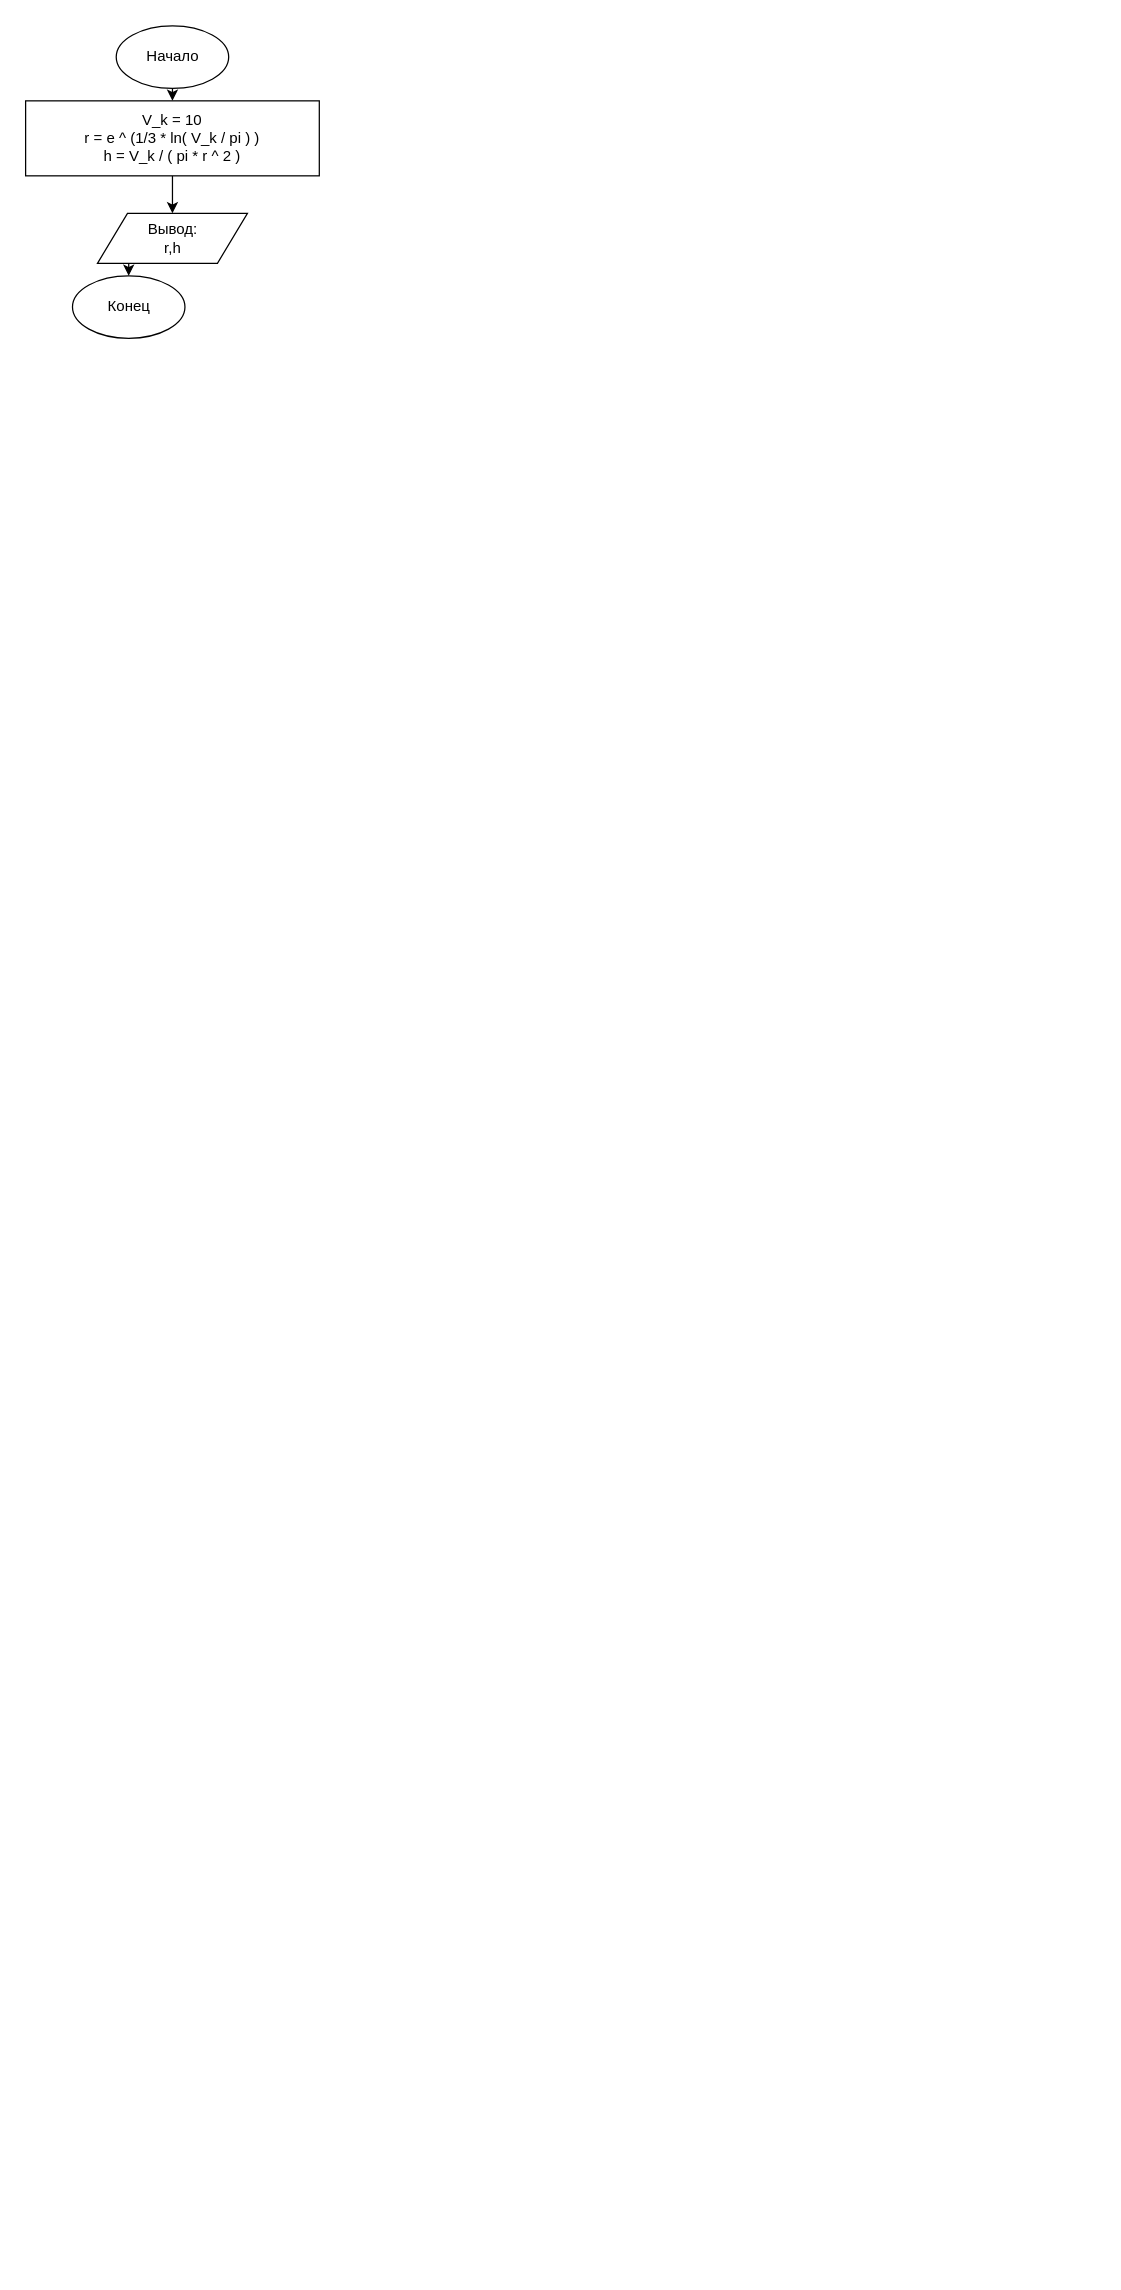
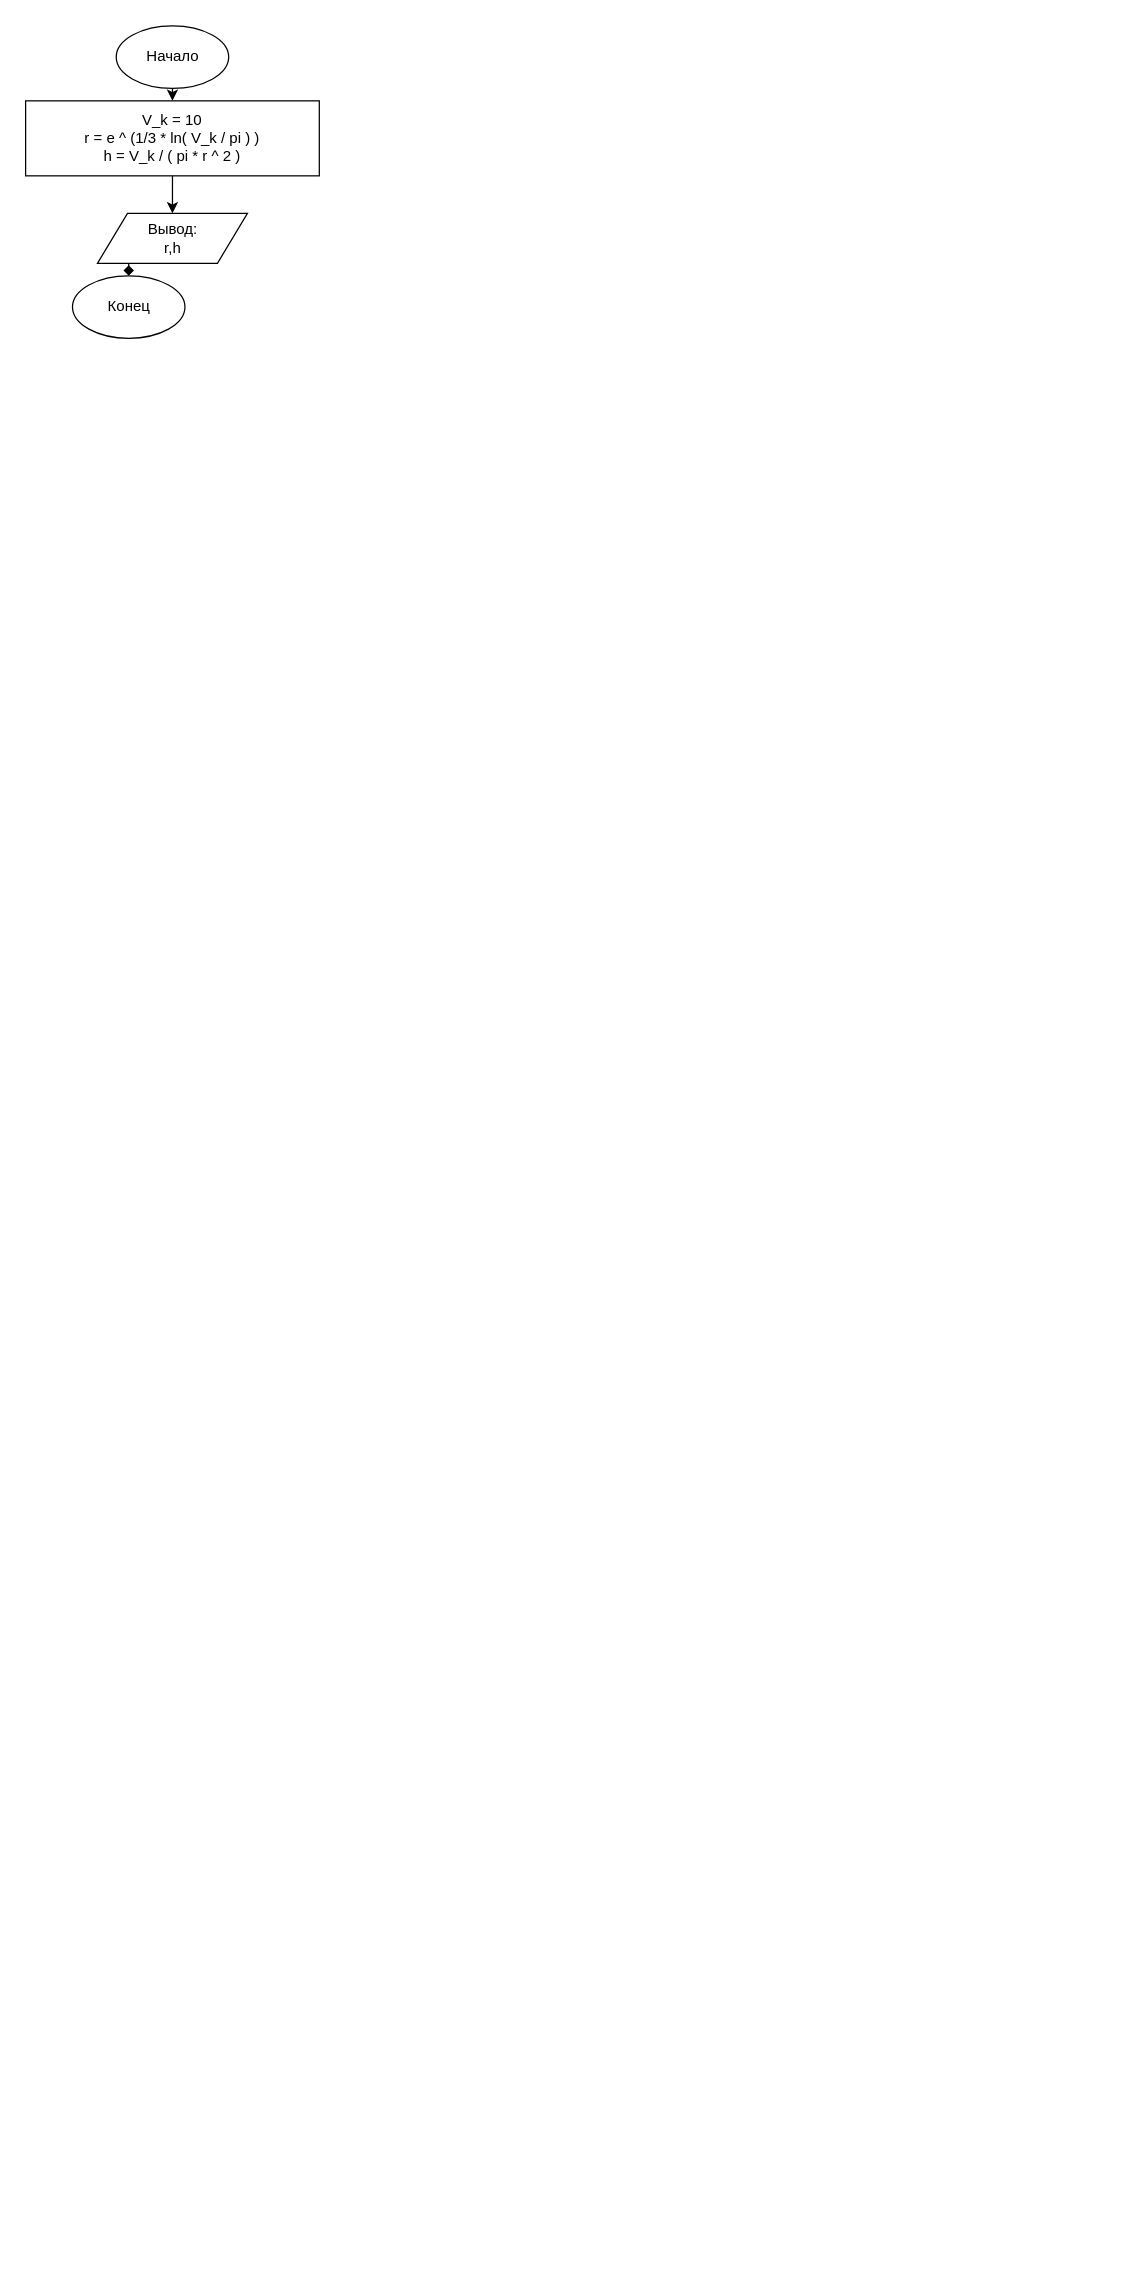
(130, 263) -> (131, 263)
